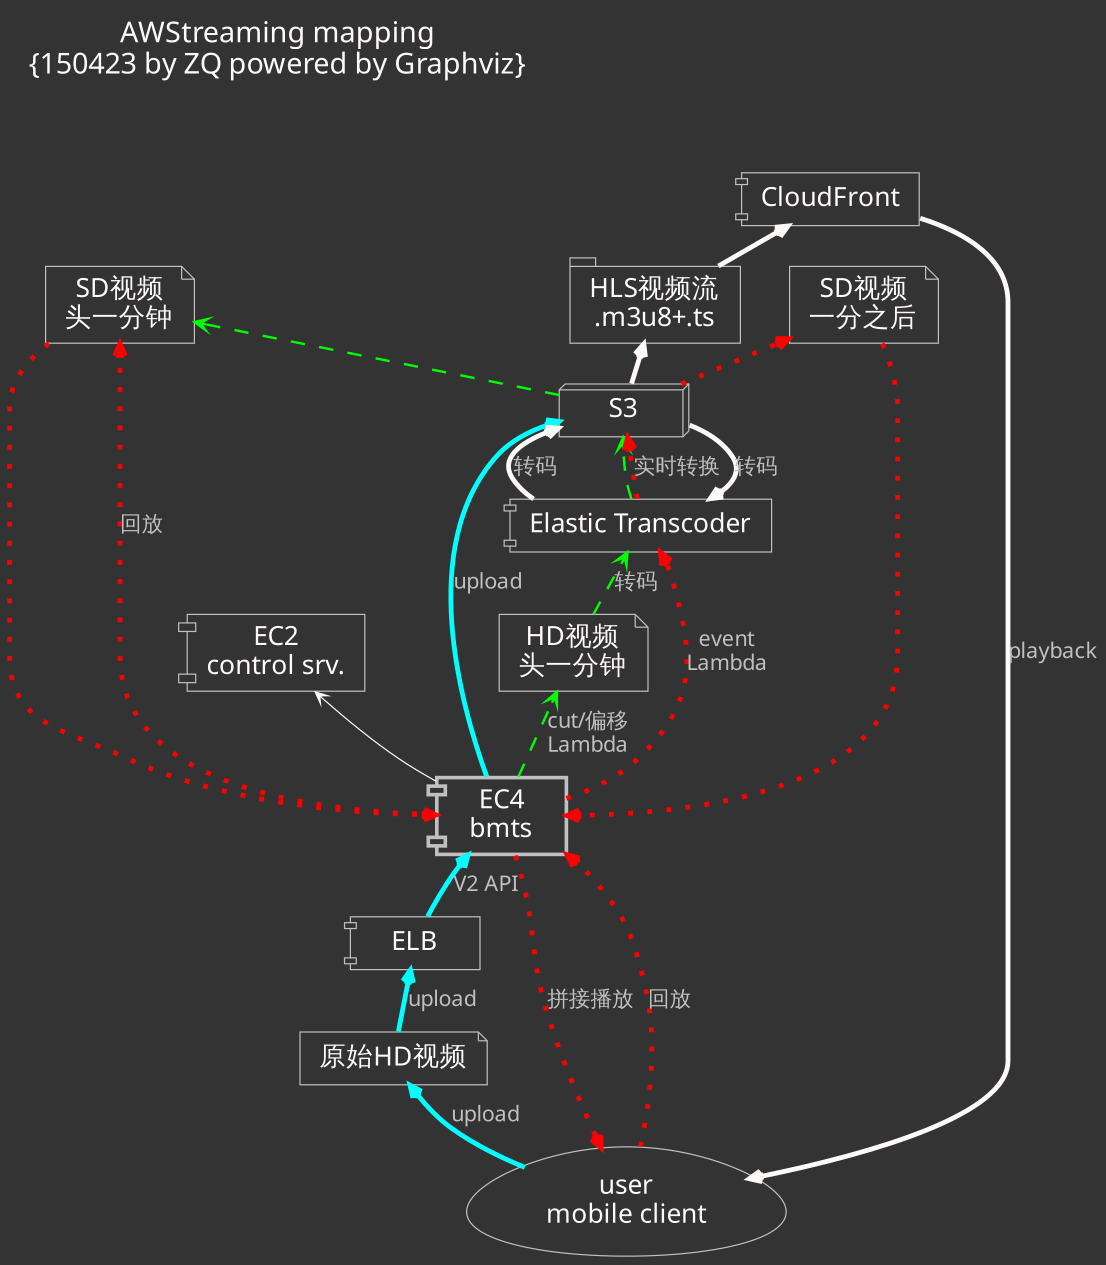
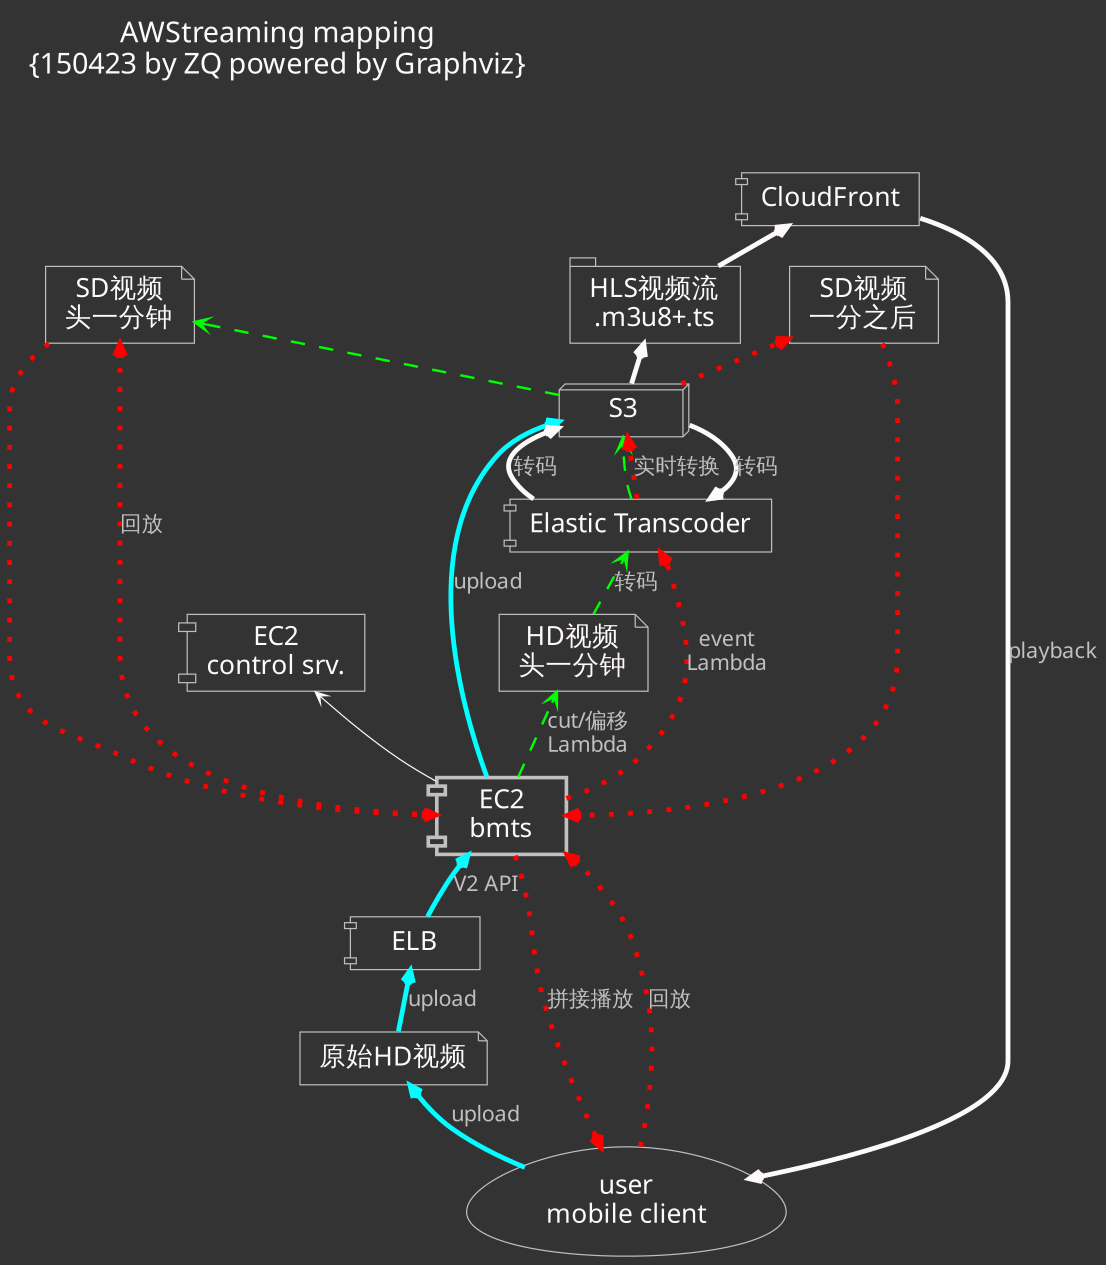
(502, 816) -> (502, 816)
